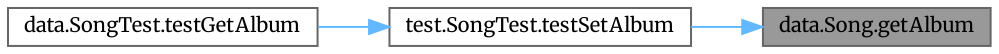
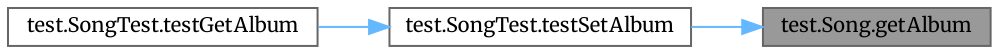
(163, 27) -> (163, 27)
(877, 27) -> (877, 27)
